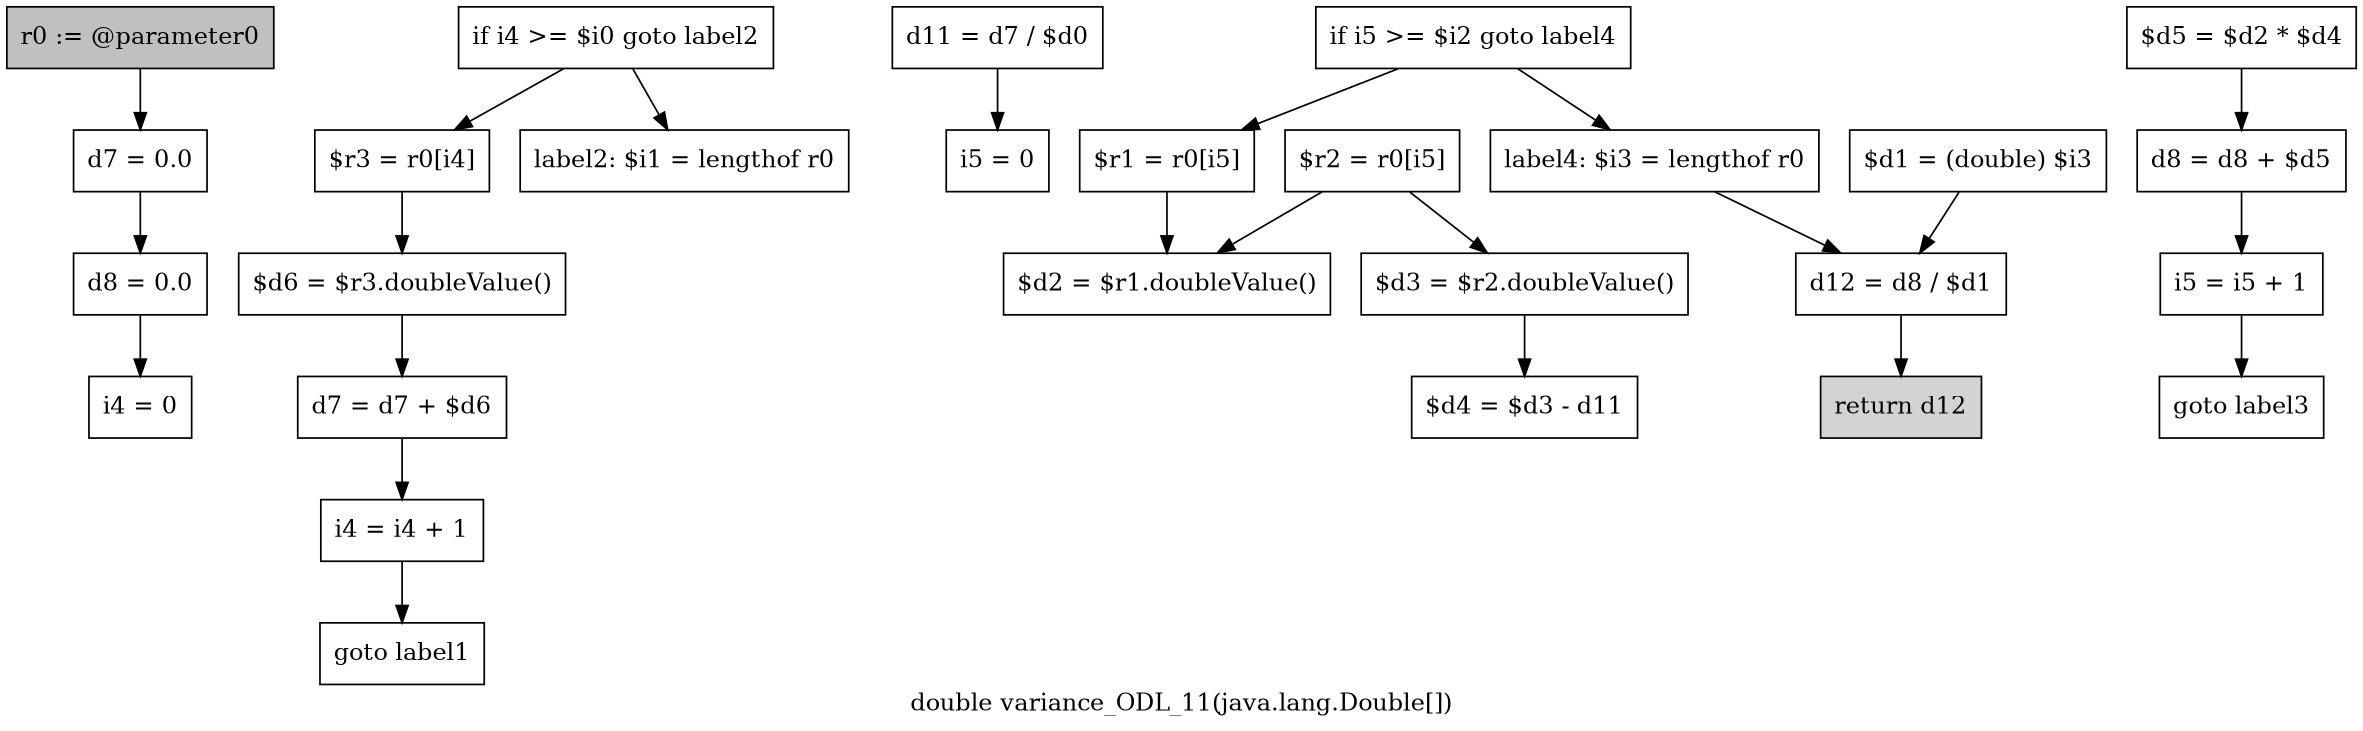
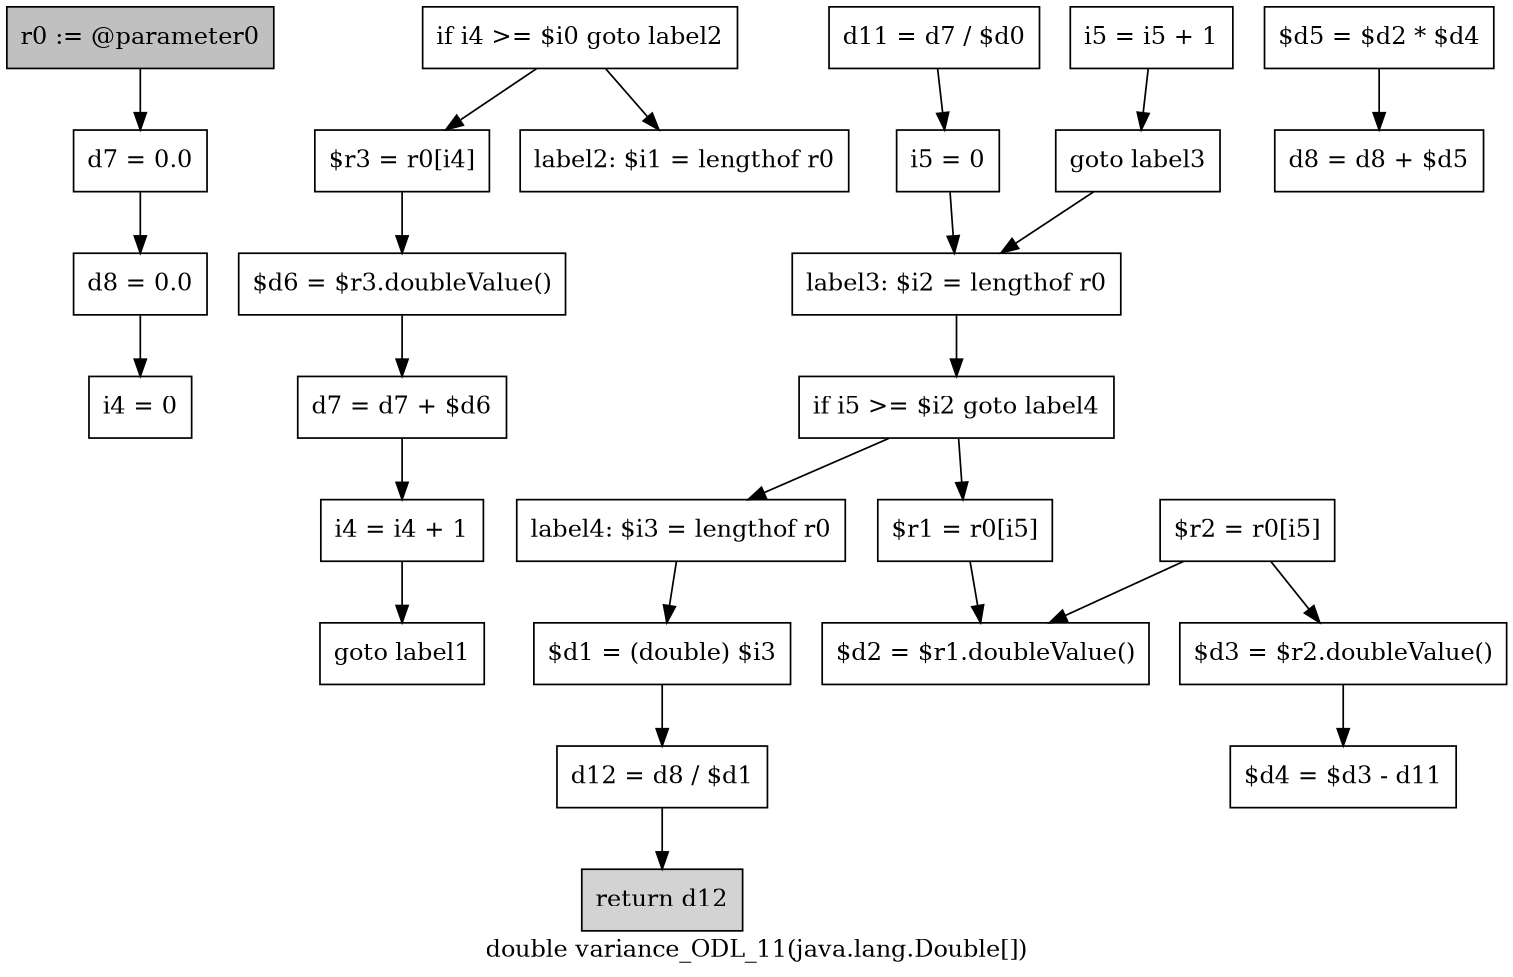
(2242, 214) -> none
(1770, 219) -> (673, 584)
none -> (957, 284)
